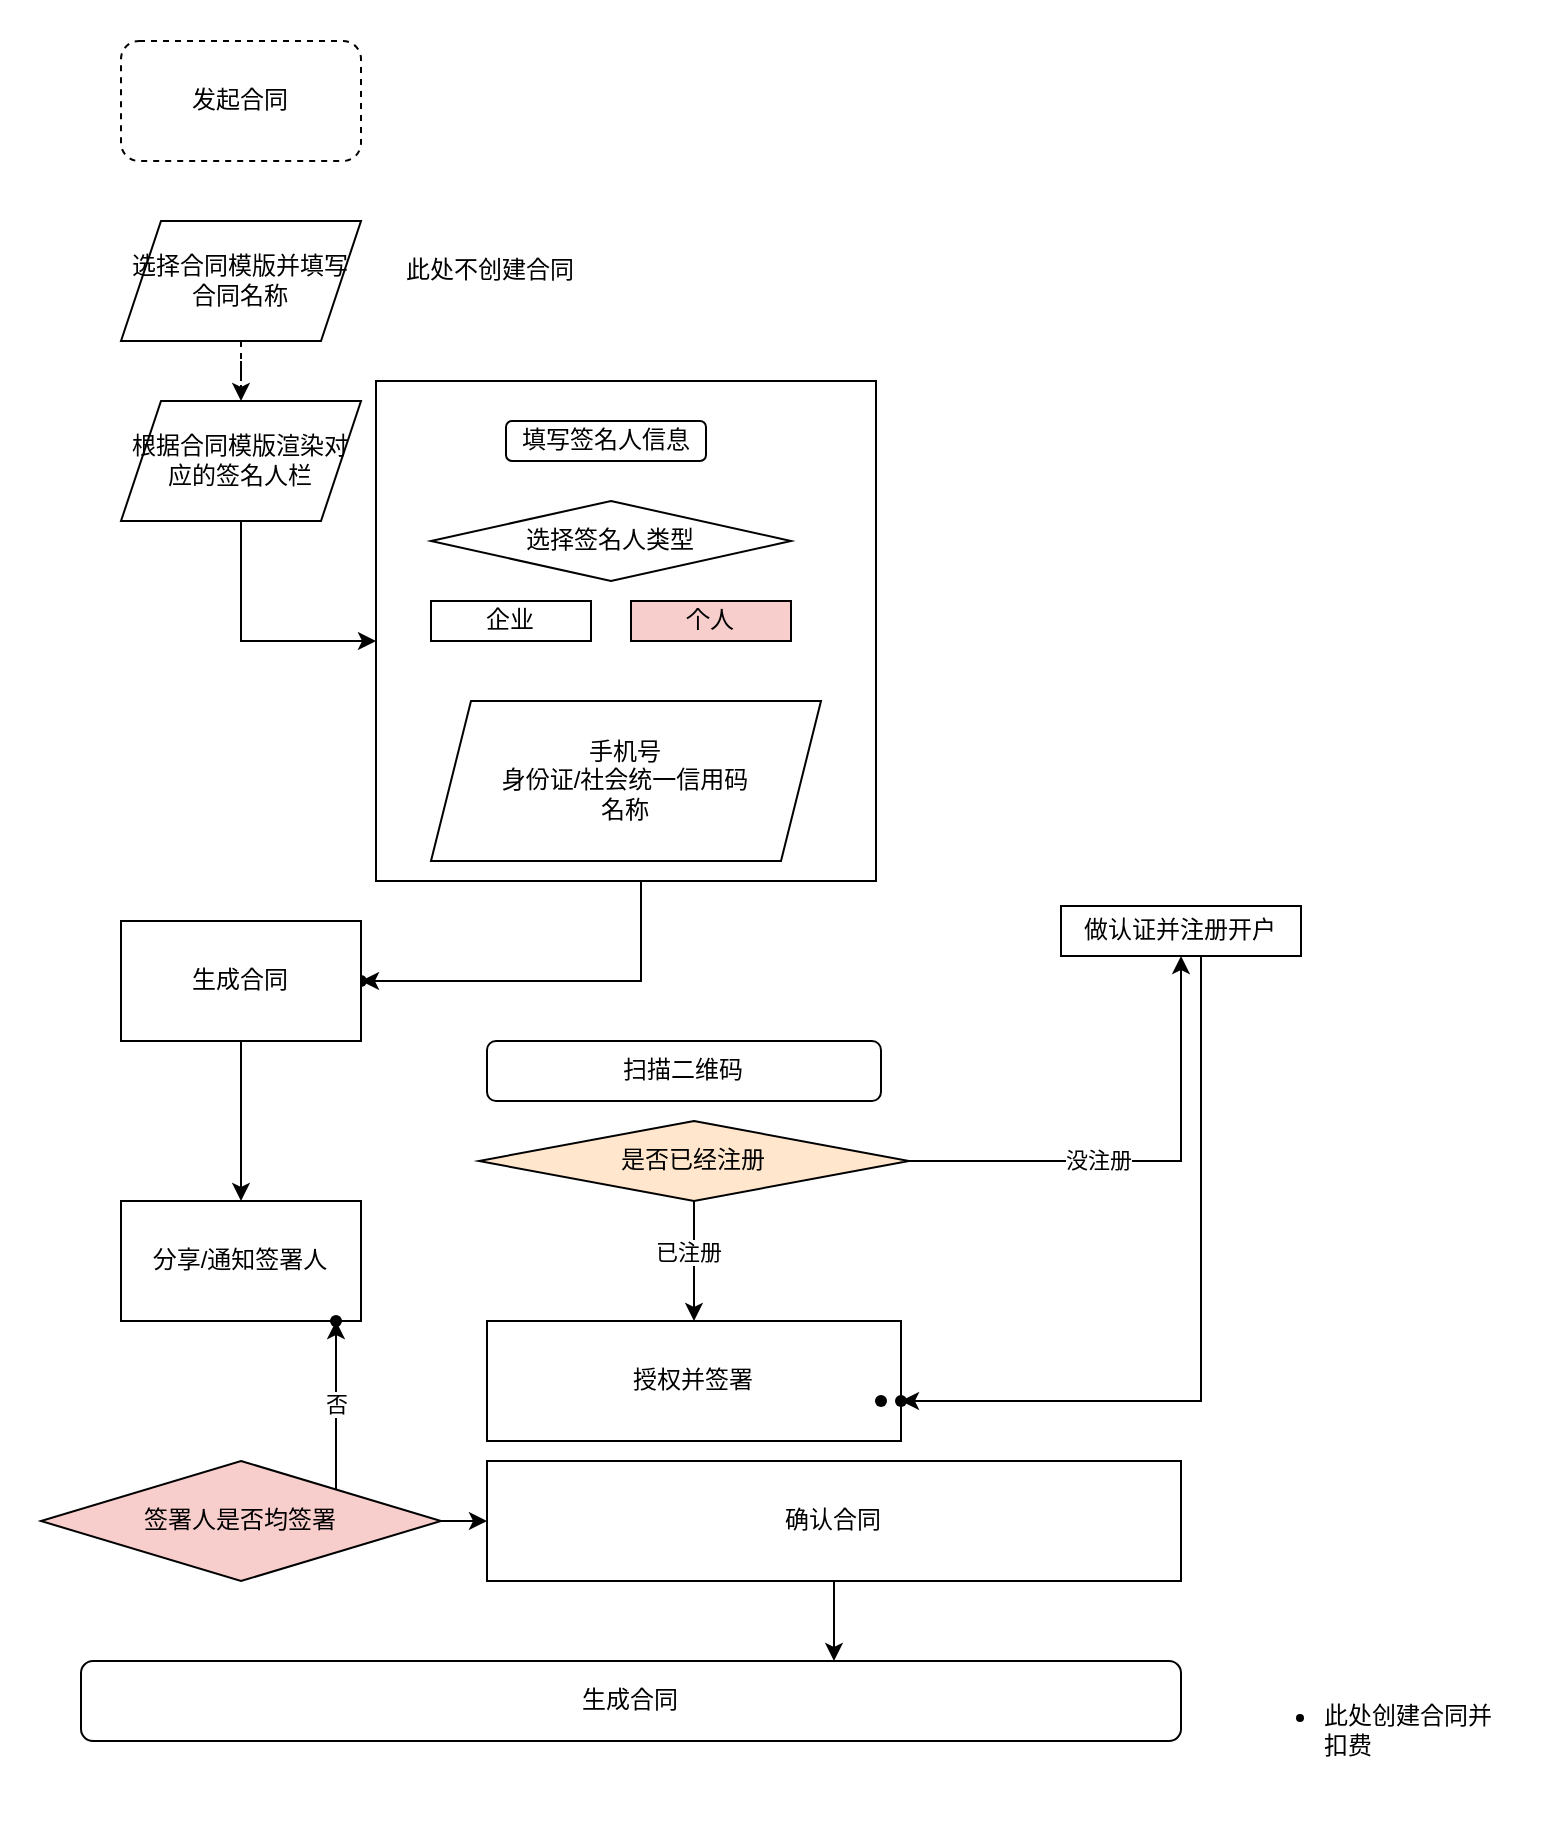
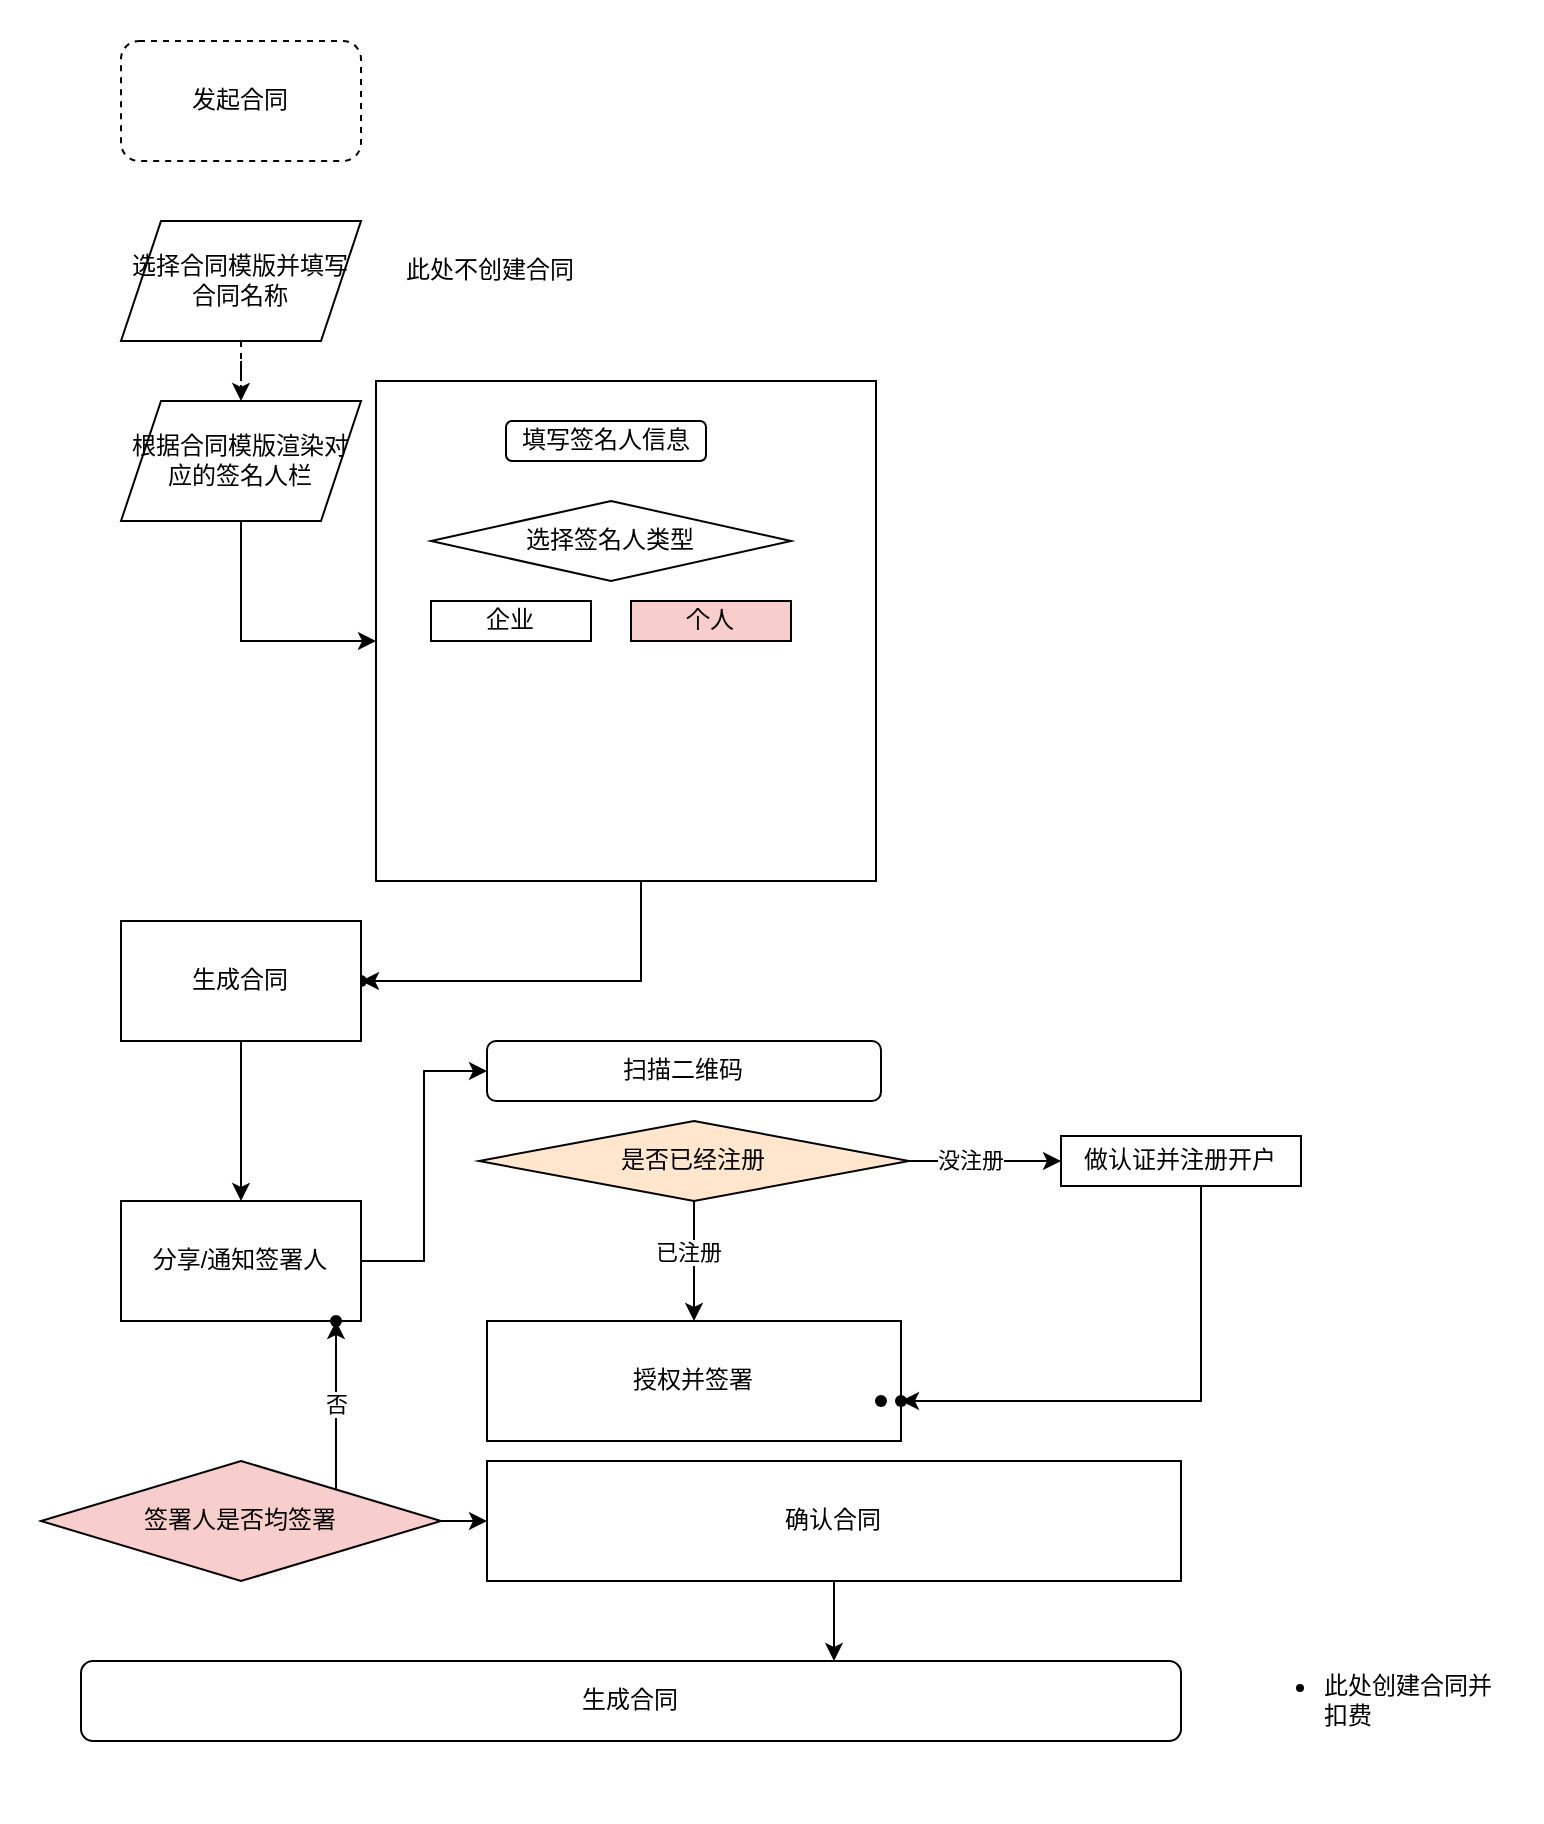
(626, 781) -> none
(1181, 931) -> (1181, 1161)
none -> (424, 1173)
(1371, 1731) -> (1371, 1701)
